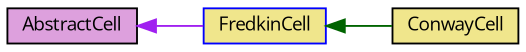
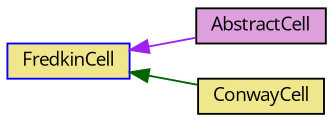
(180, 26) -> (172, 42)
